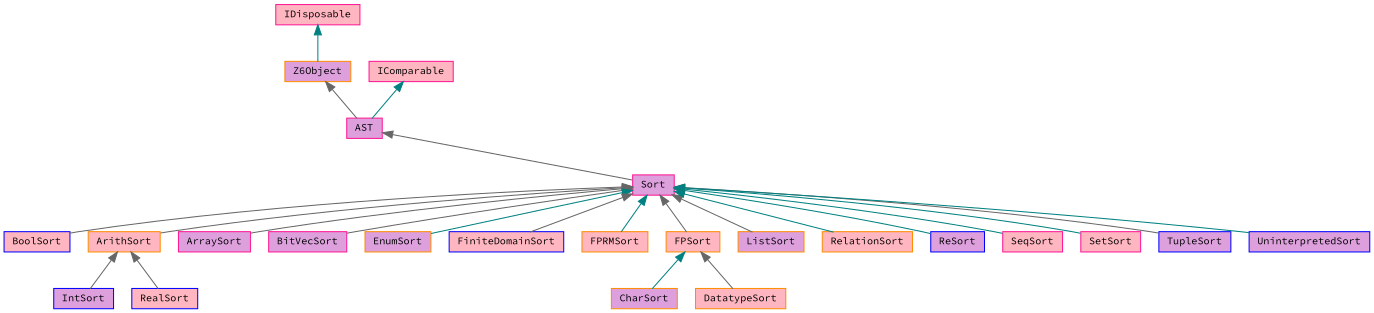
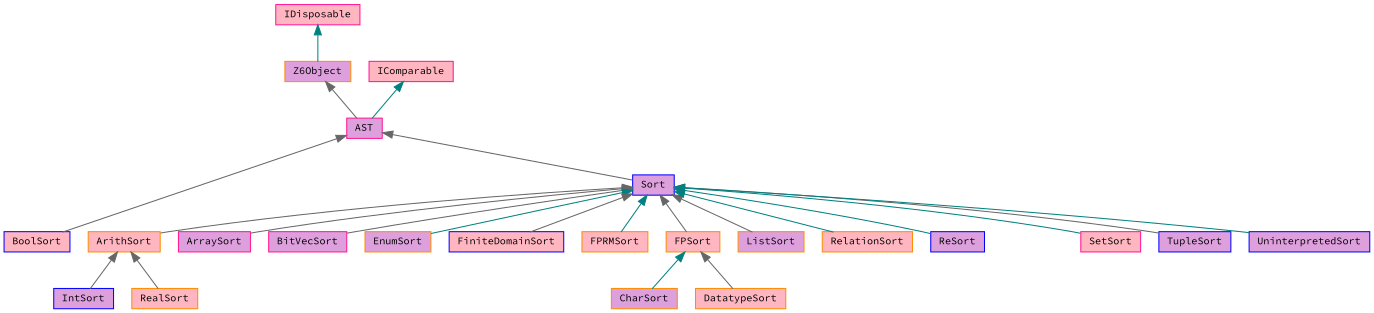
(653, 185) -> (653, 185)
(346, 203) -> (199, 185)
(1033, 242) -> none
(165, 299) -> (165, 299)
